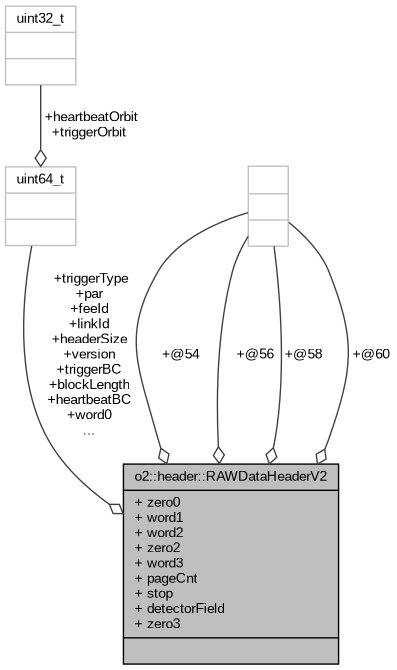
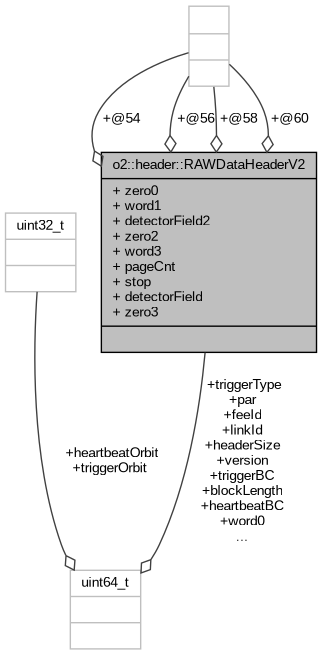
(30, 389) -> (188, 459)
(159, 533) -> (161, 221)
